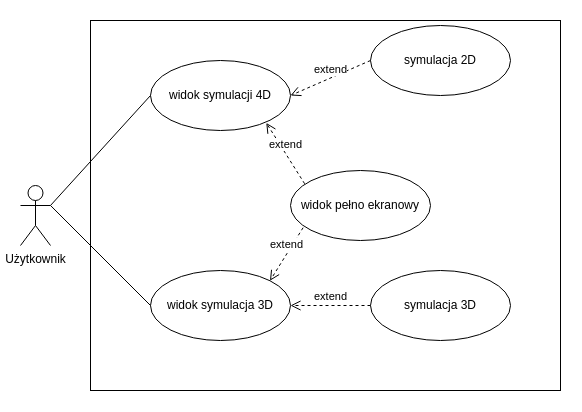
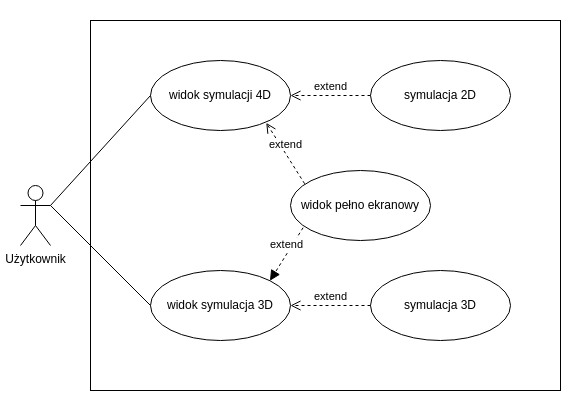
(441, 61) -> (441, 96)
(274, 275) -> (276, 270)
